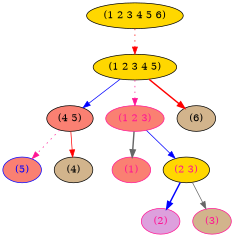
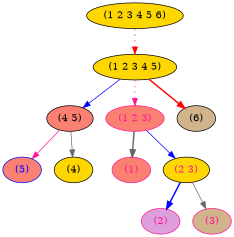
(71, 141) -> (71, 141)
(48, 142) -> (48, 142)
(74, 170) -> (74, 170)
